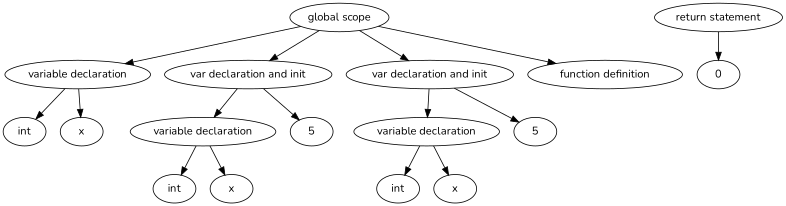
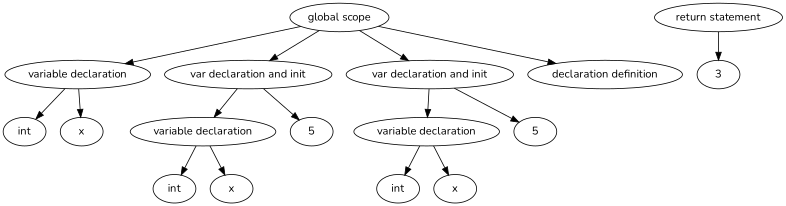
(605, 75) -> (605, 75)
(719, 75) -> (719, 75)
